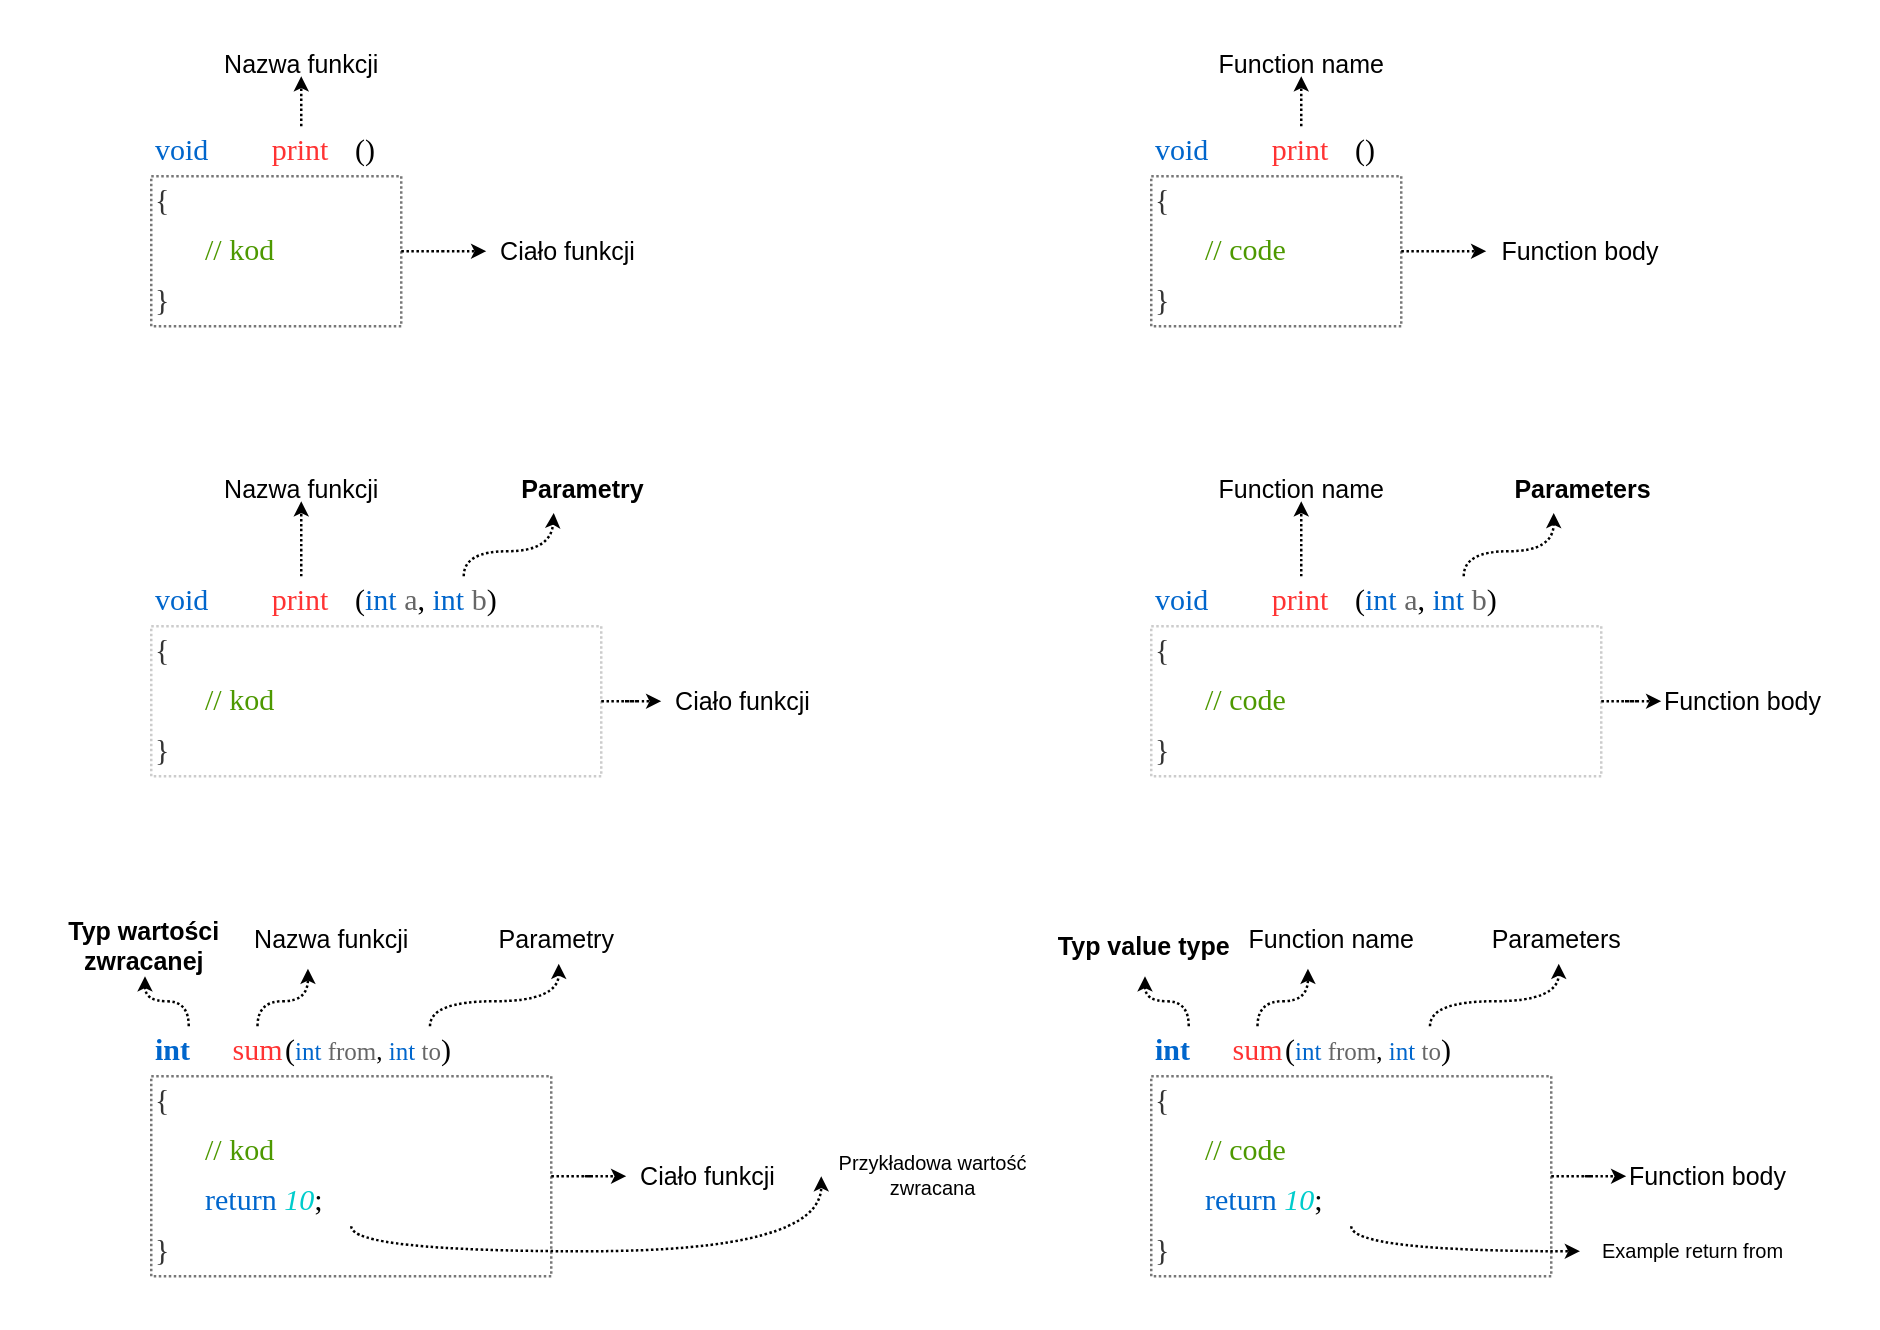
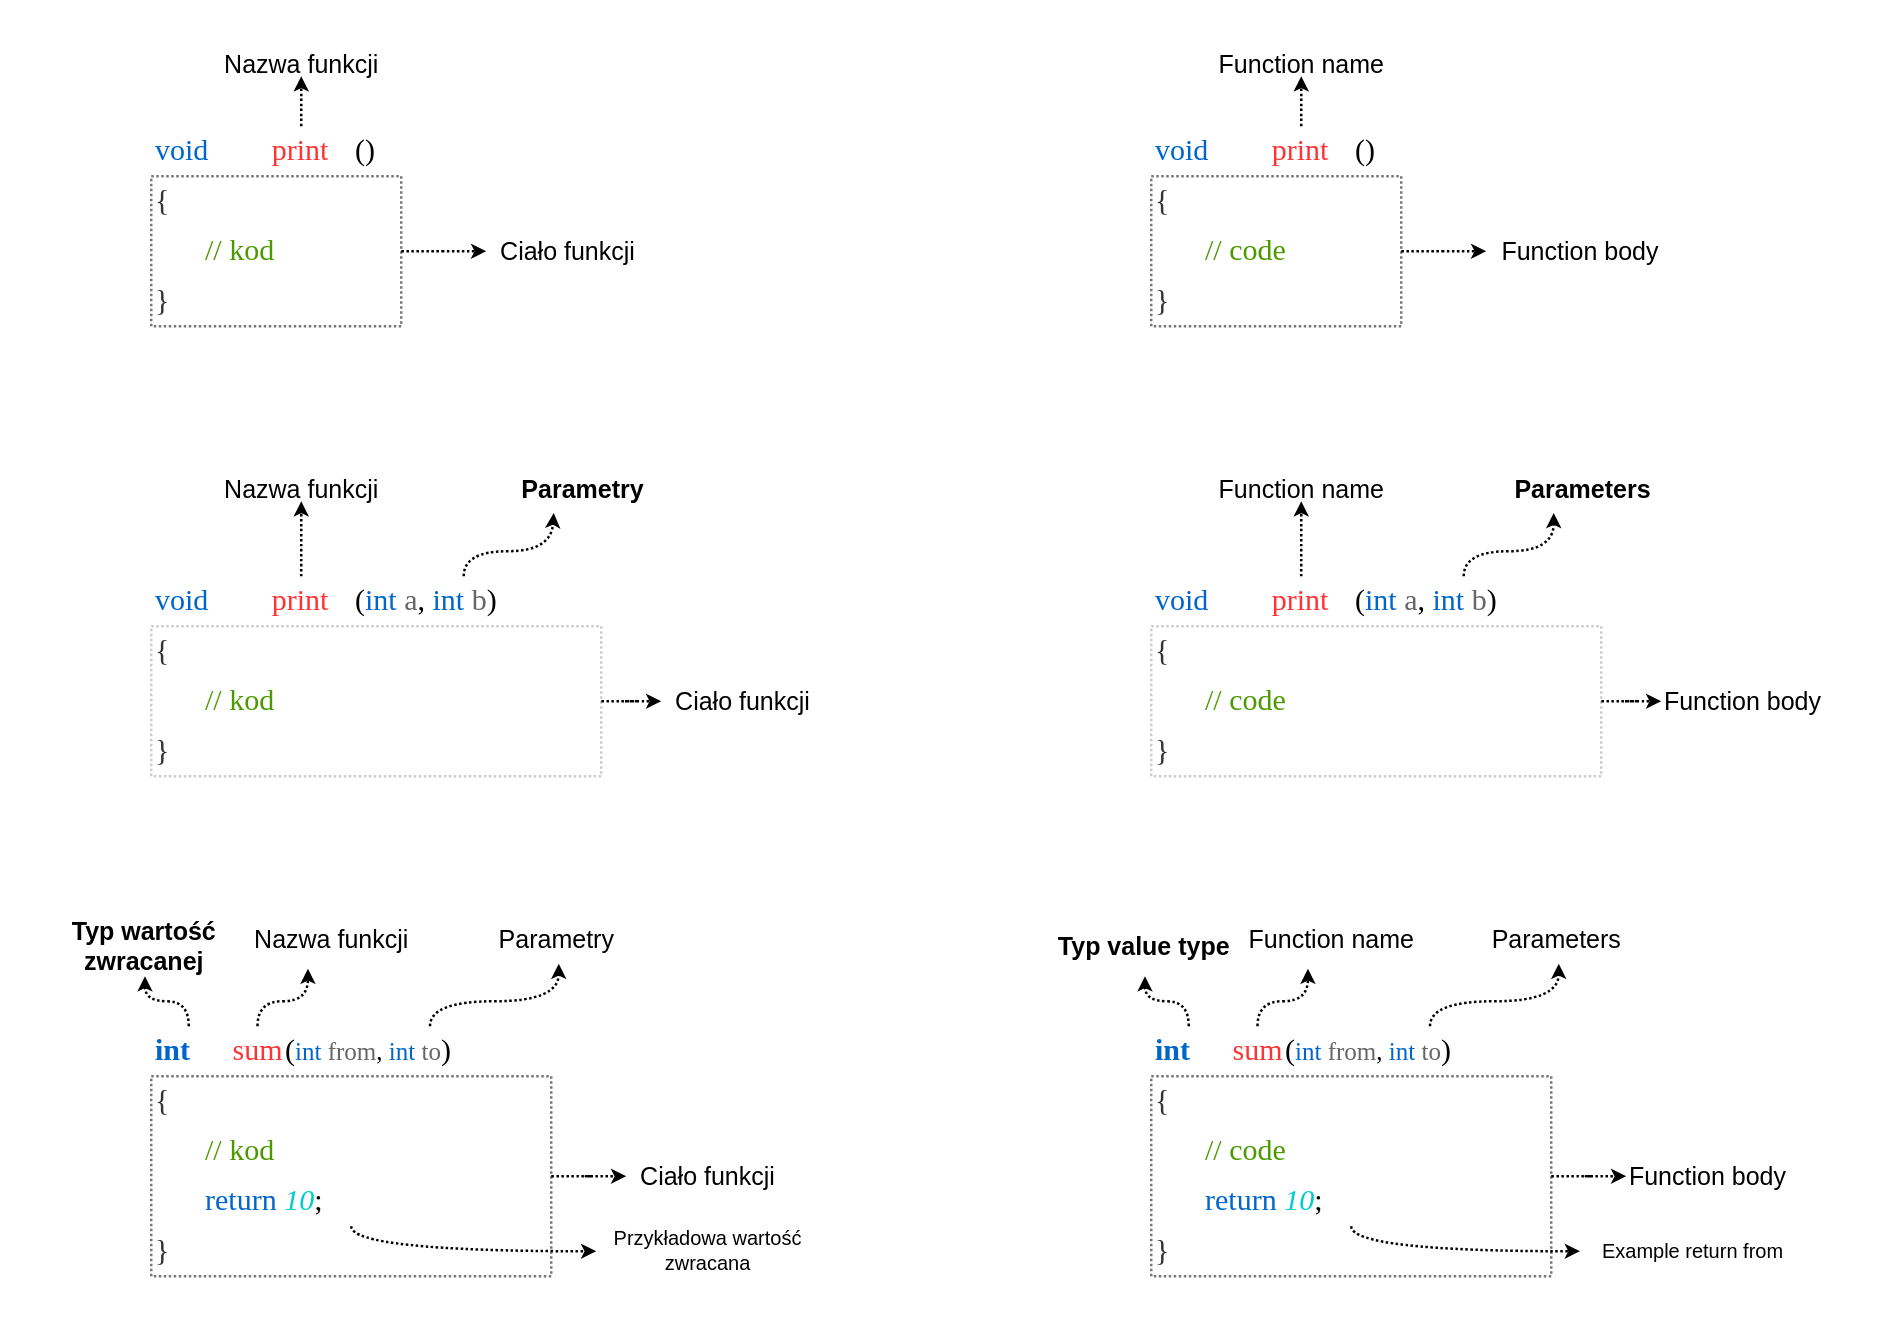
(145, 946) -> (145, 946)
(934, 1176) -> (709, 1251)
